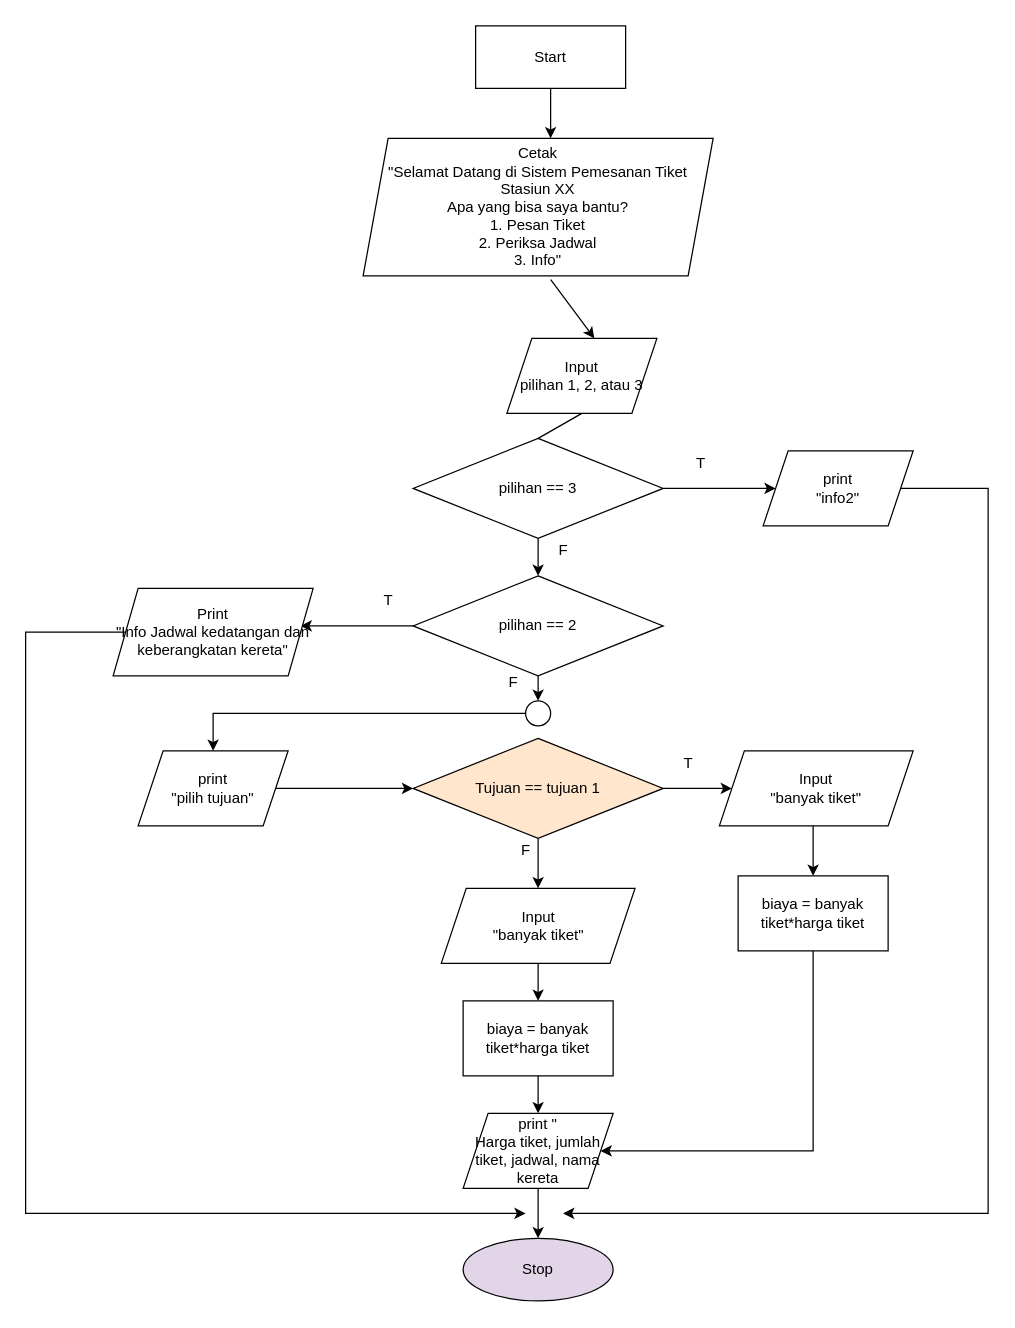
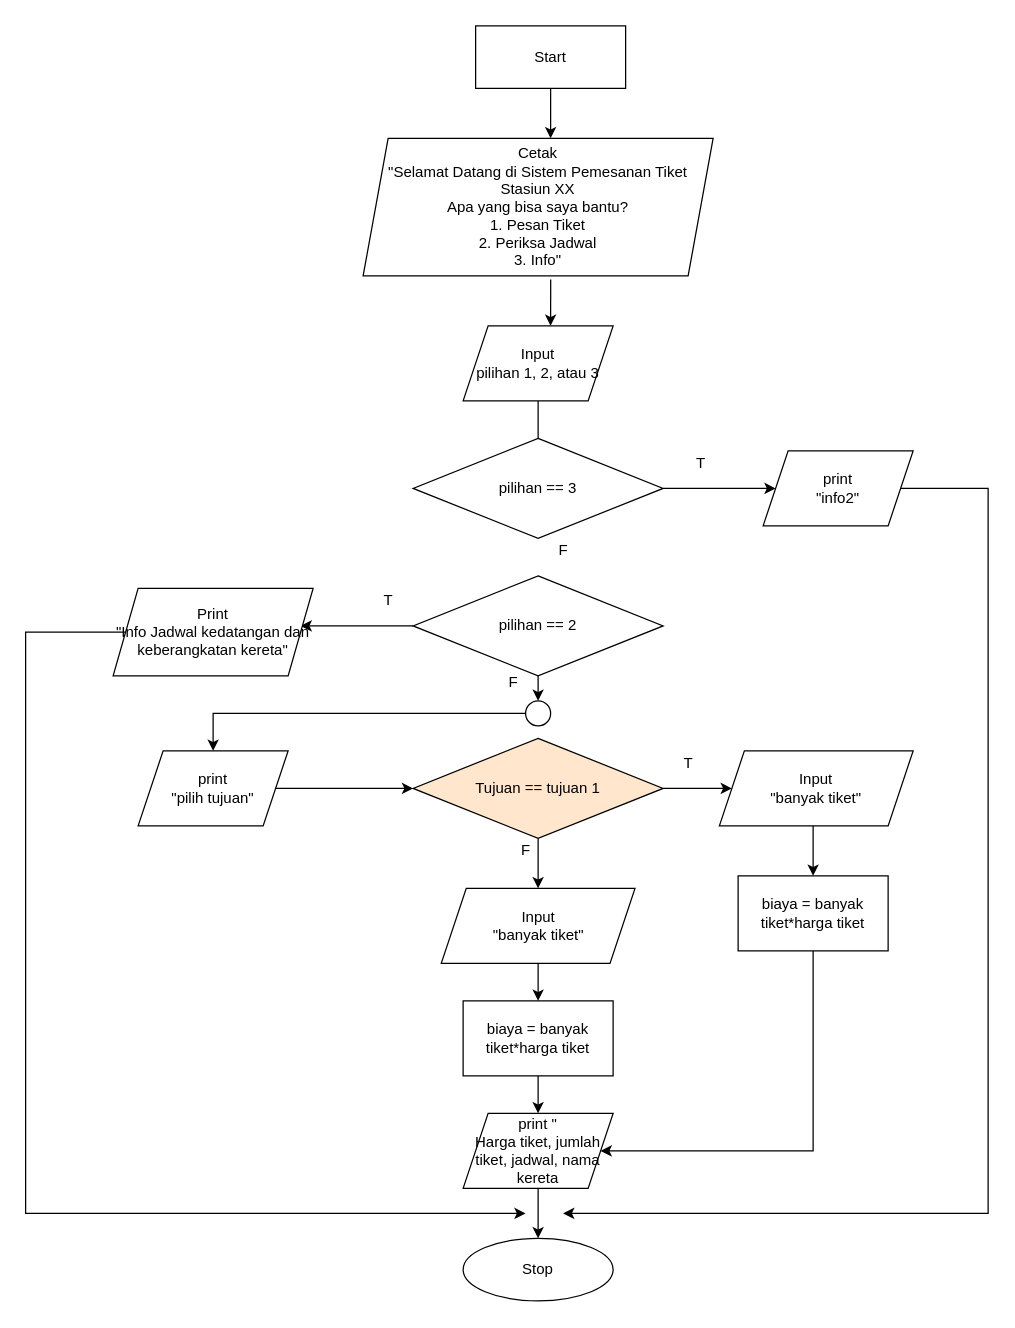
(582, 376) -> (538, 363)
(538, 552) -> none
(538, 1269) -> (538, 1269)
